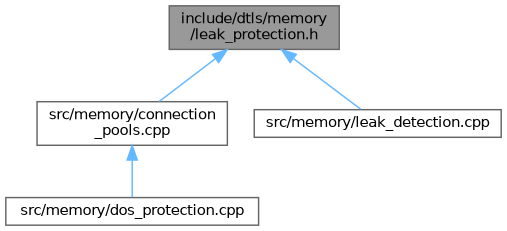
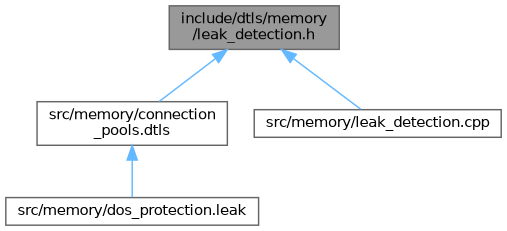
(254, 28) -> (254, 28)
(132, 123) -> (132, 123)
(132, 211) -> (132, 211)
